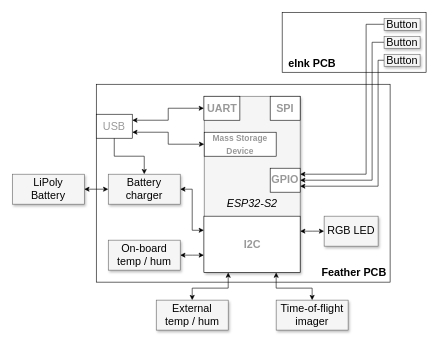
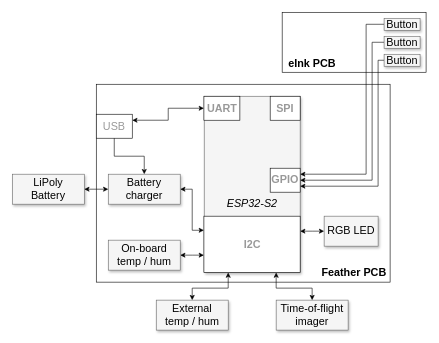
(168, 134) -> none
(240, 144) -> none
